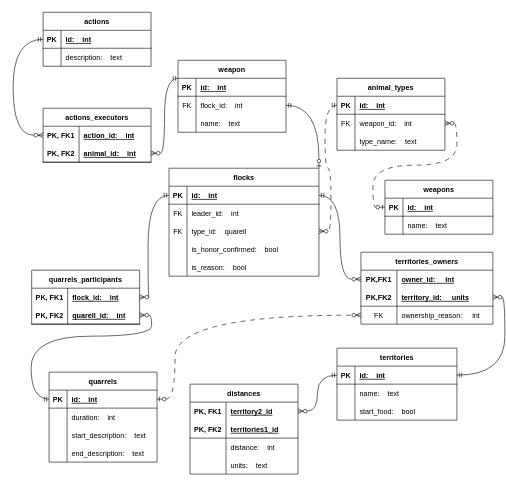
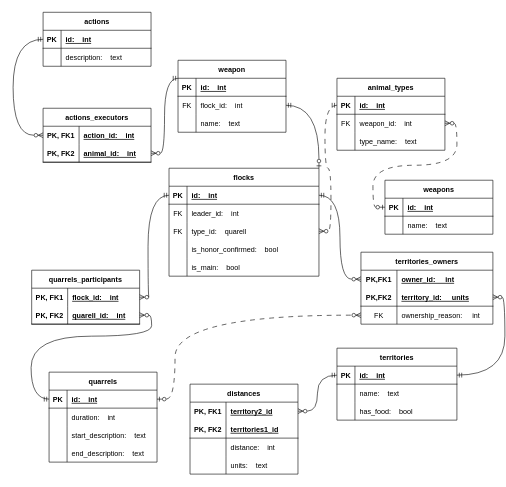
(225, 268) -> (220, 268)
(394, 412) -> (390, 412)
